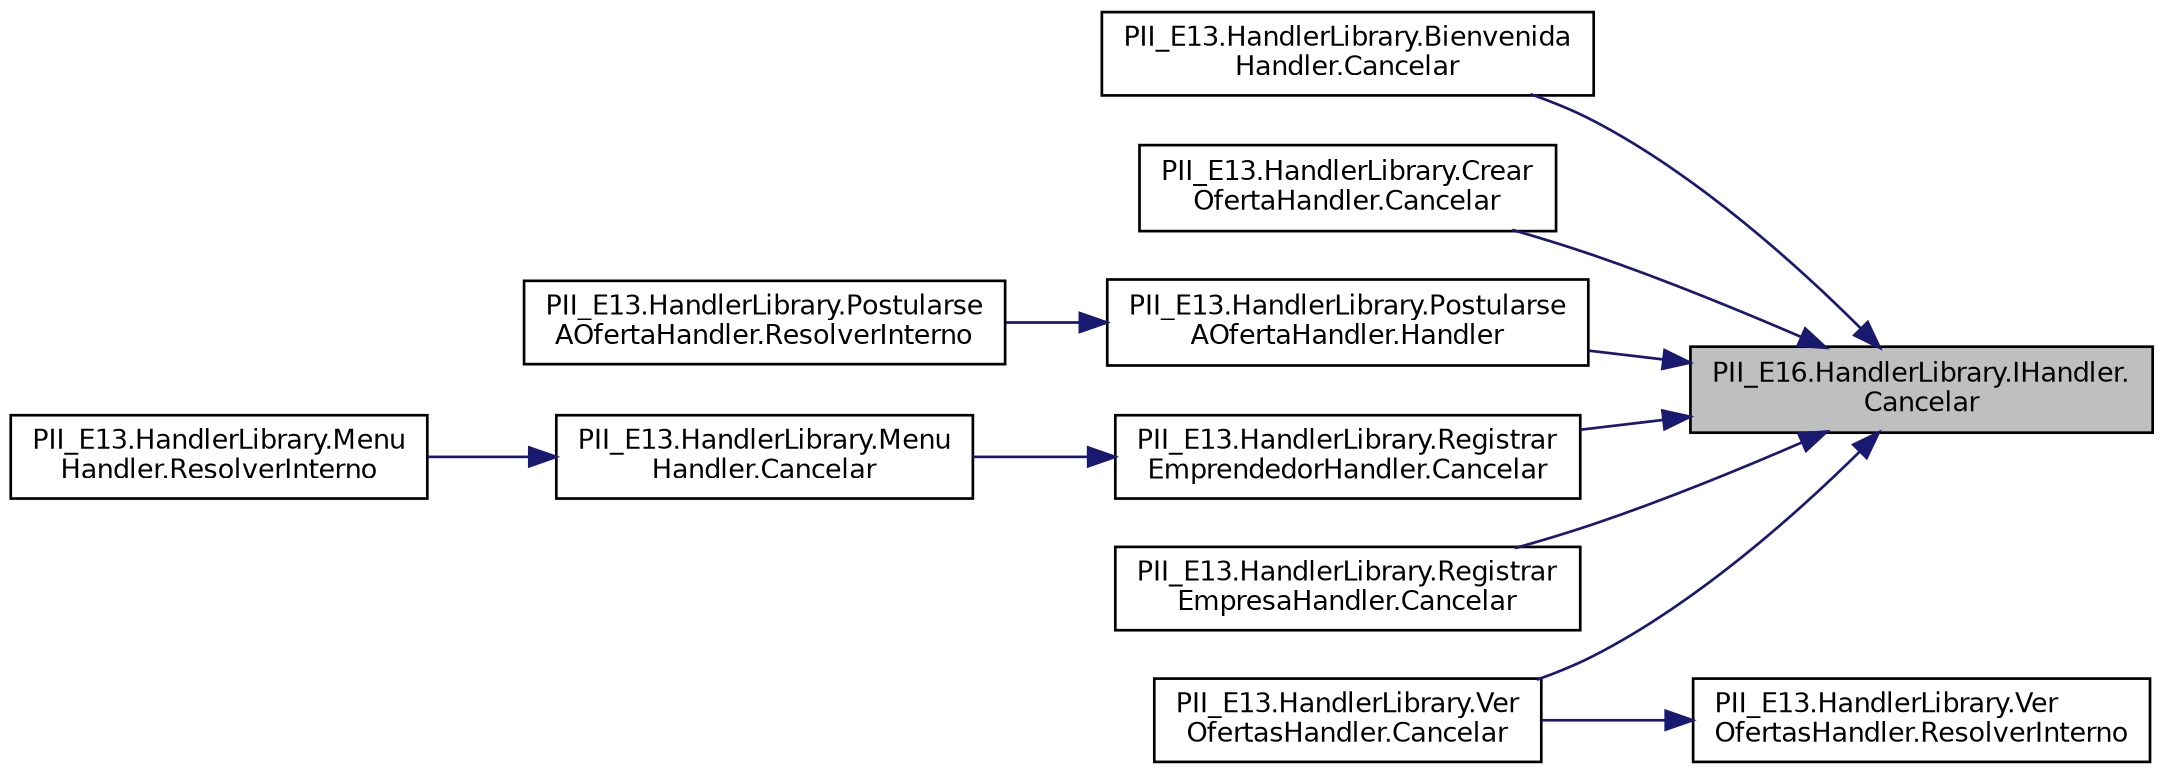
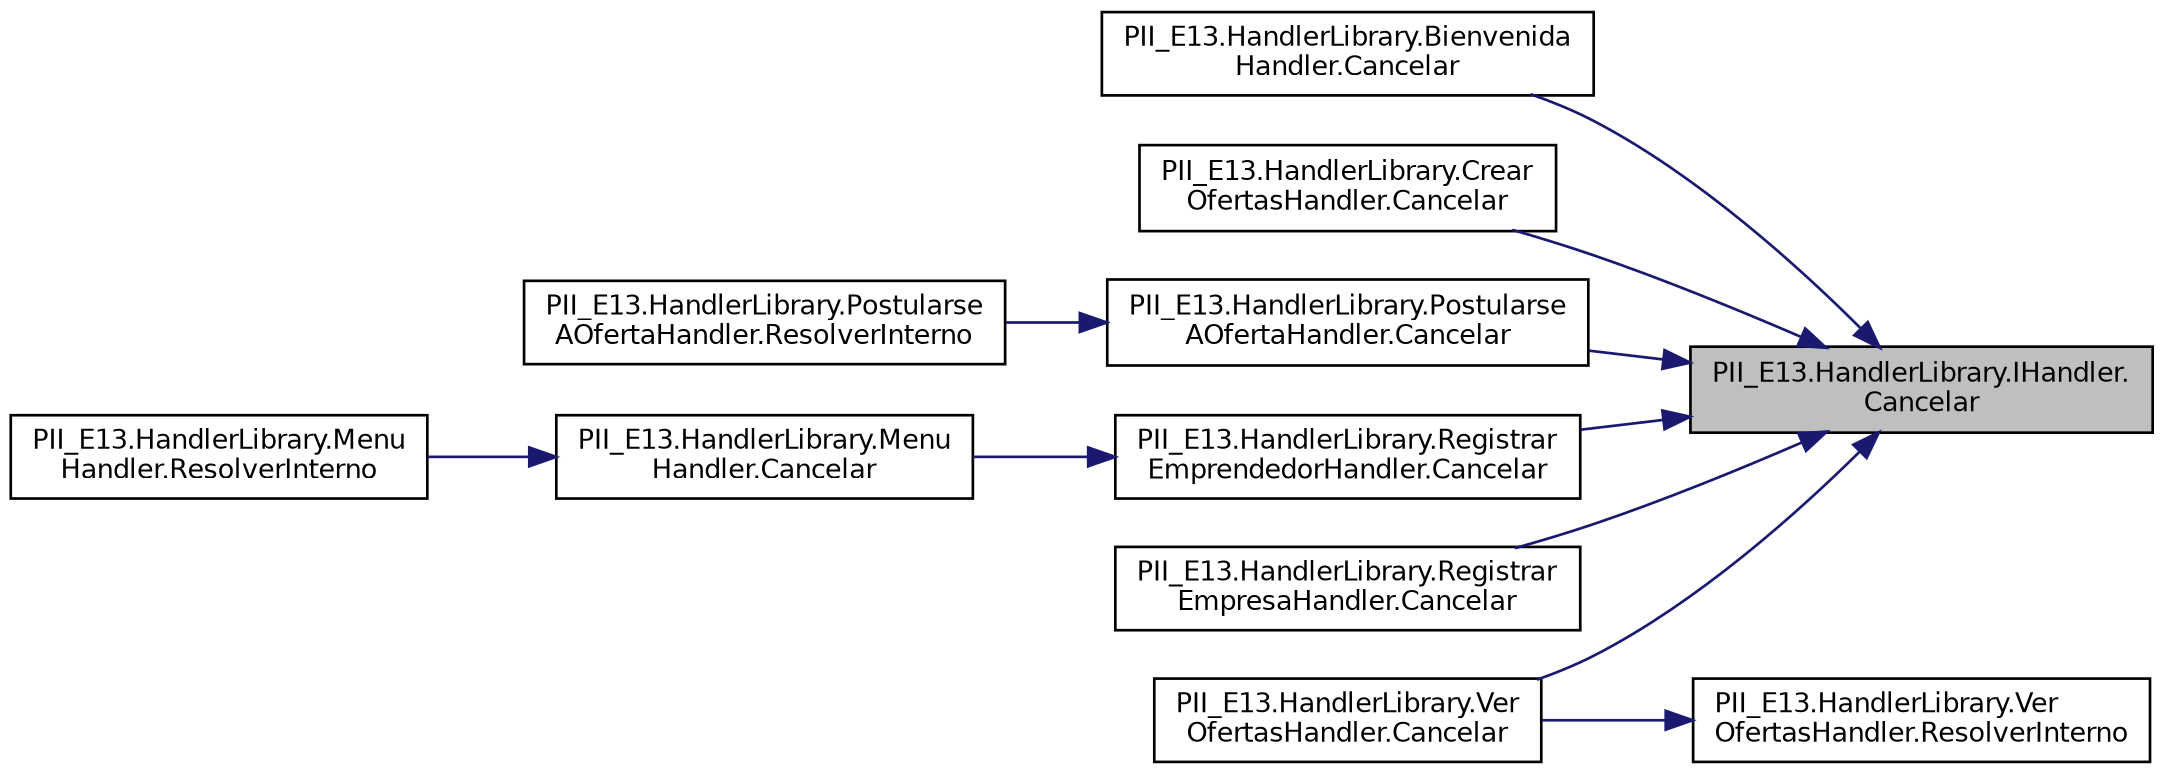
(1348, 188) -> (1348, 188)
(1348, 322) -> (1348, 322)
(1922, 390) -> (1922, 390)
